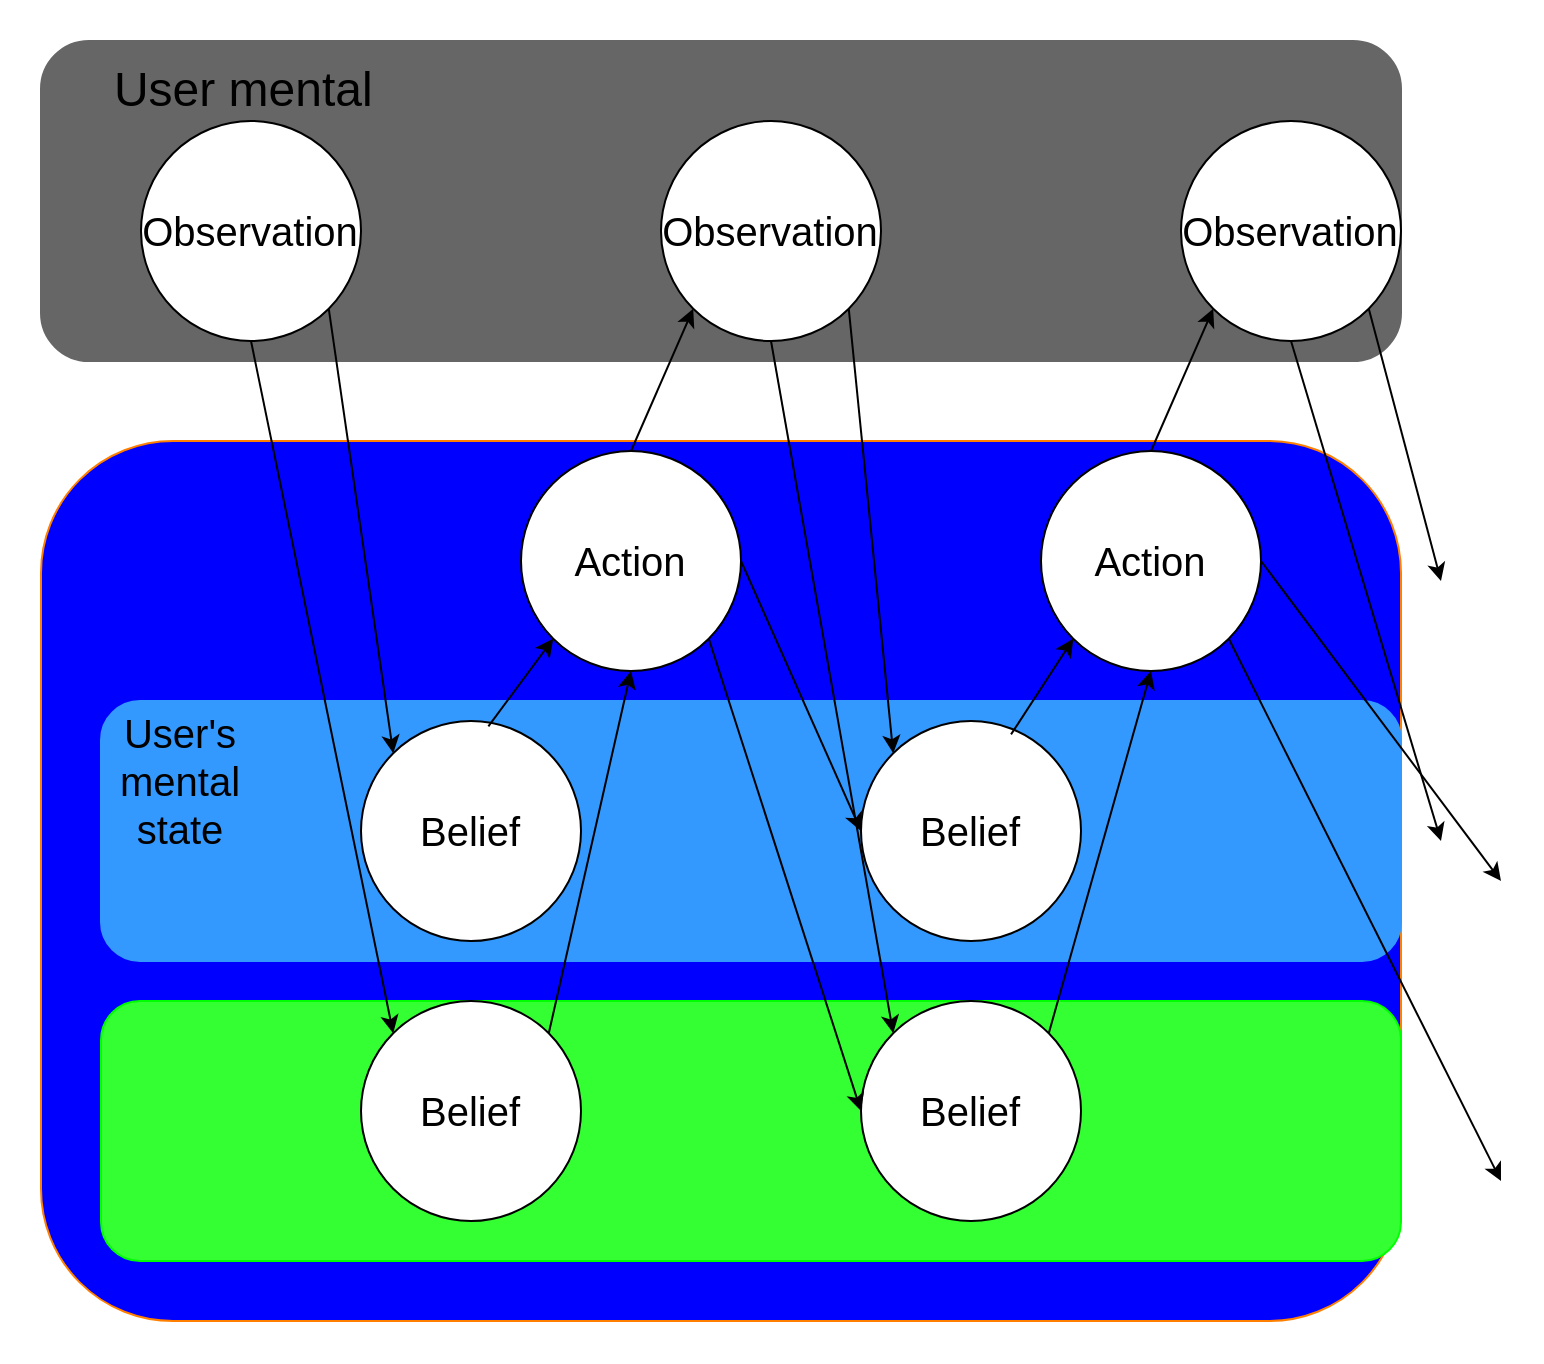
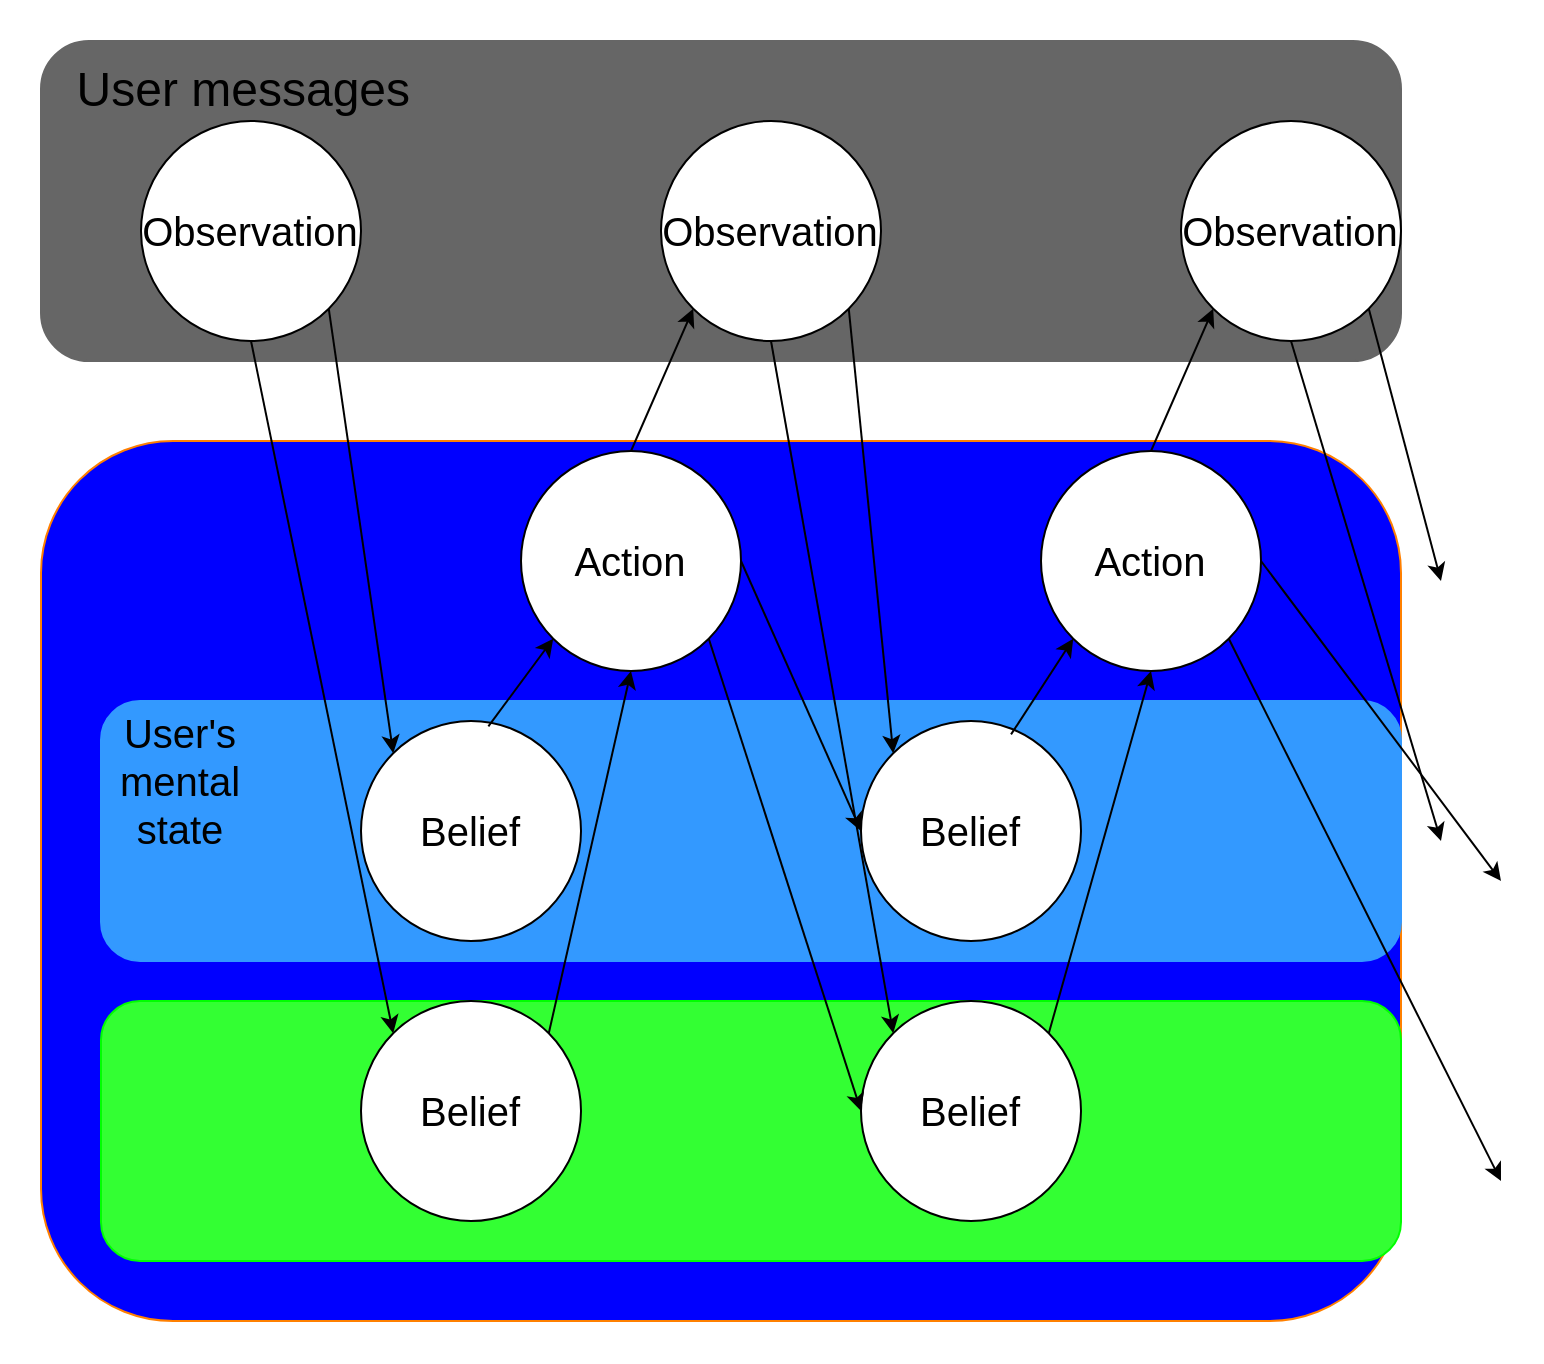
(251, 91) -> (251, 91)
